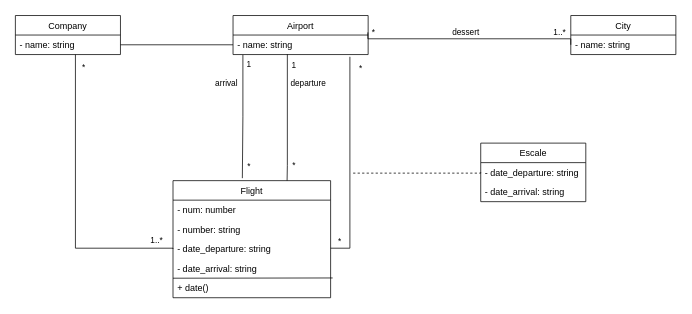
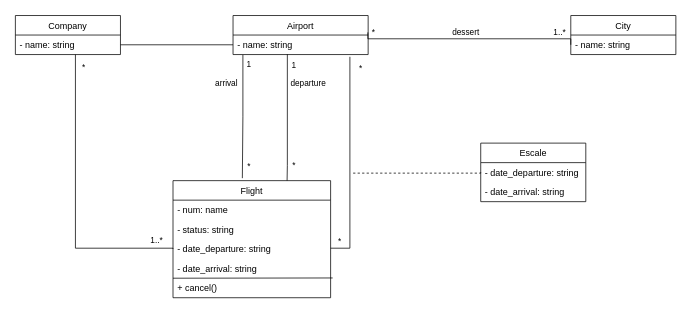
(206, 210) -> (201, 210)
(213, 230) -> (213, 230)
(196, 288) -> (200, 288)
